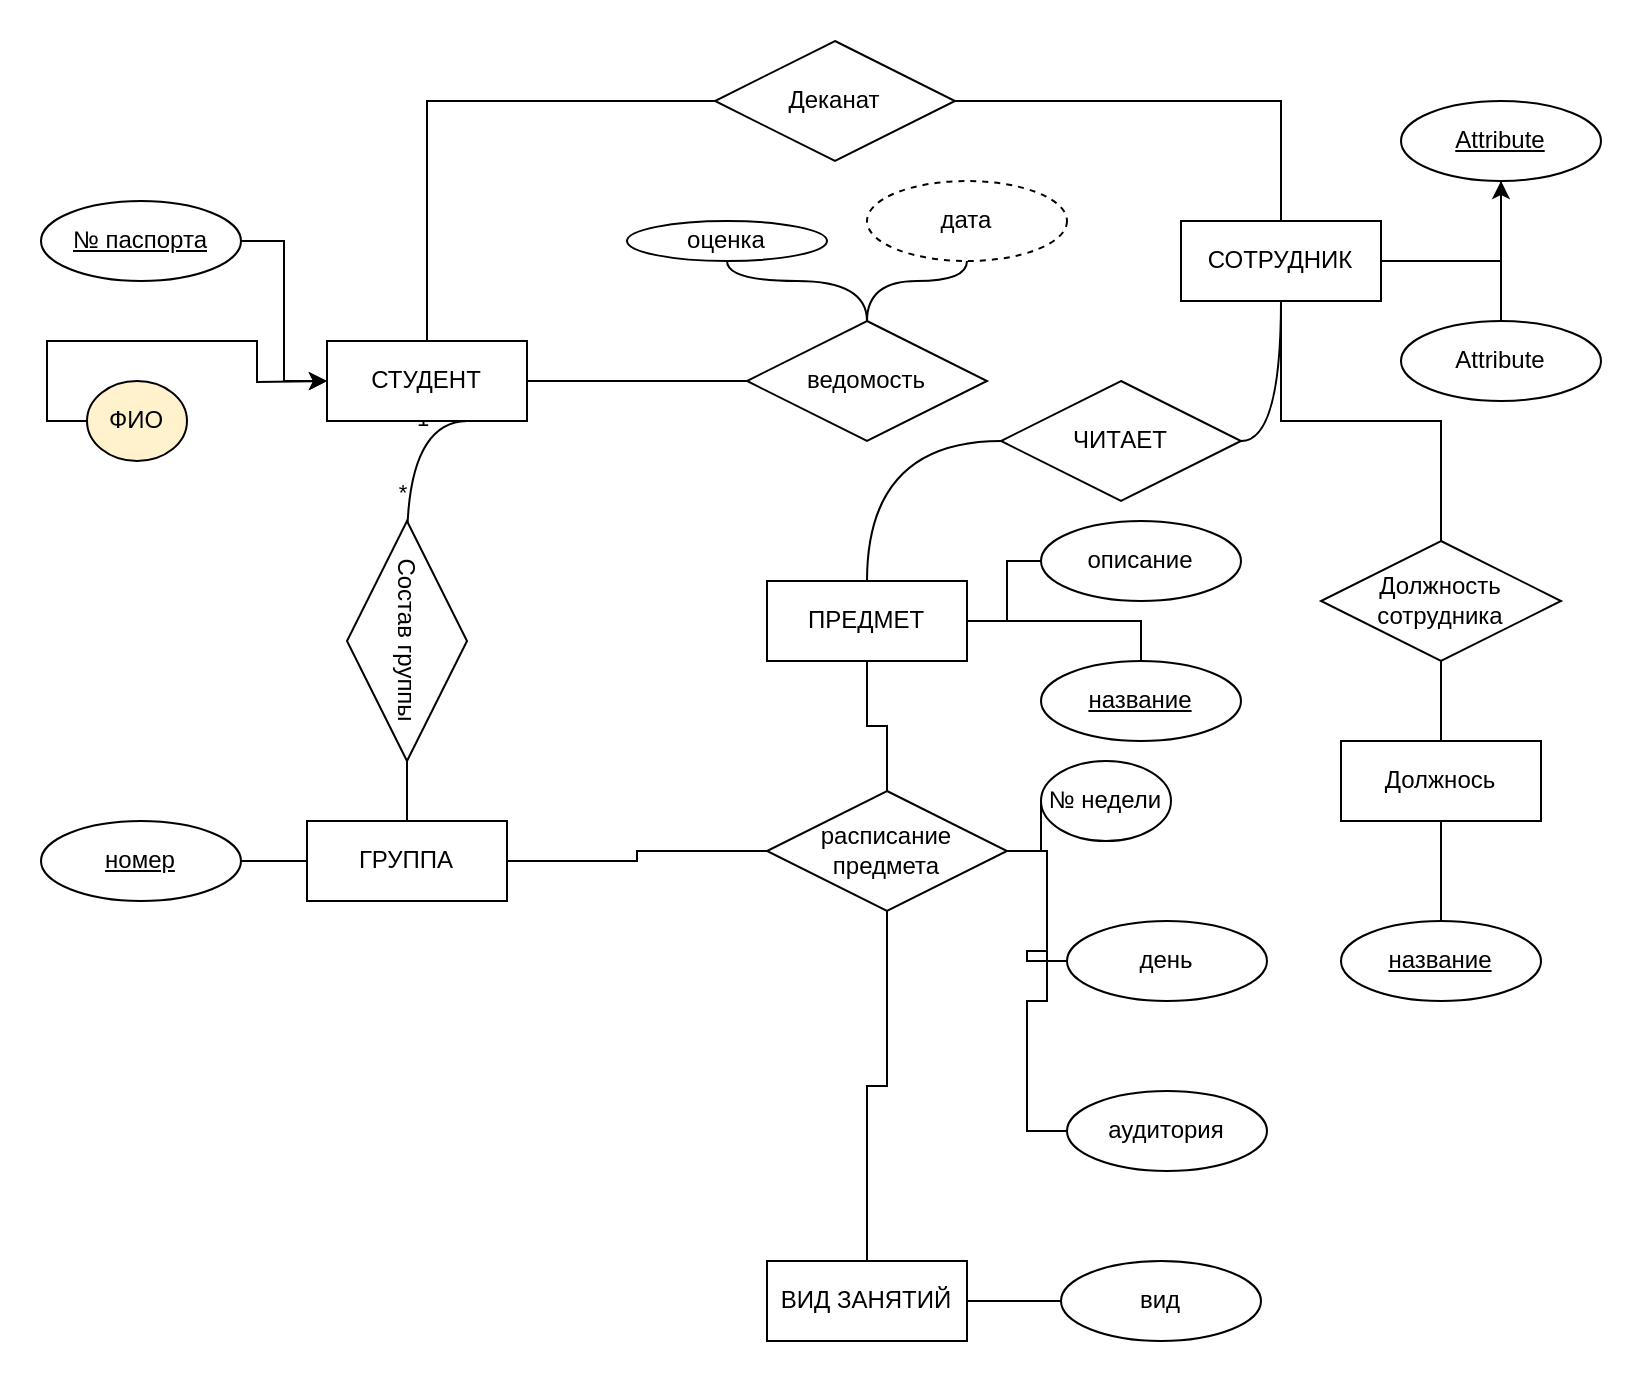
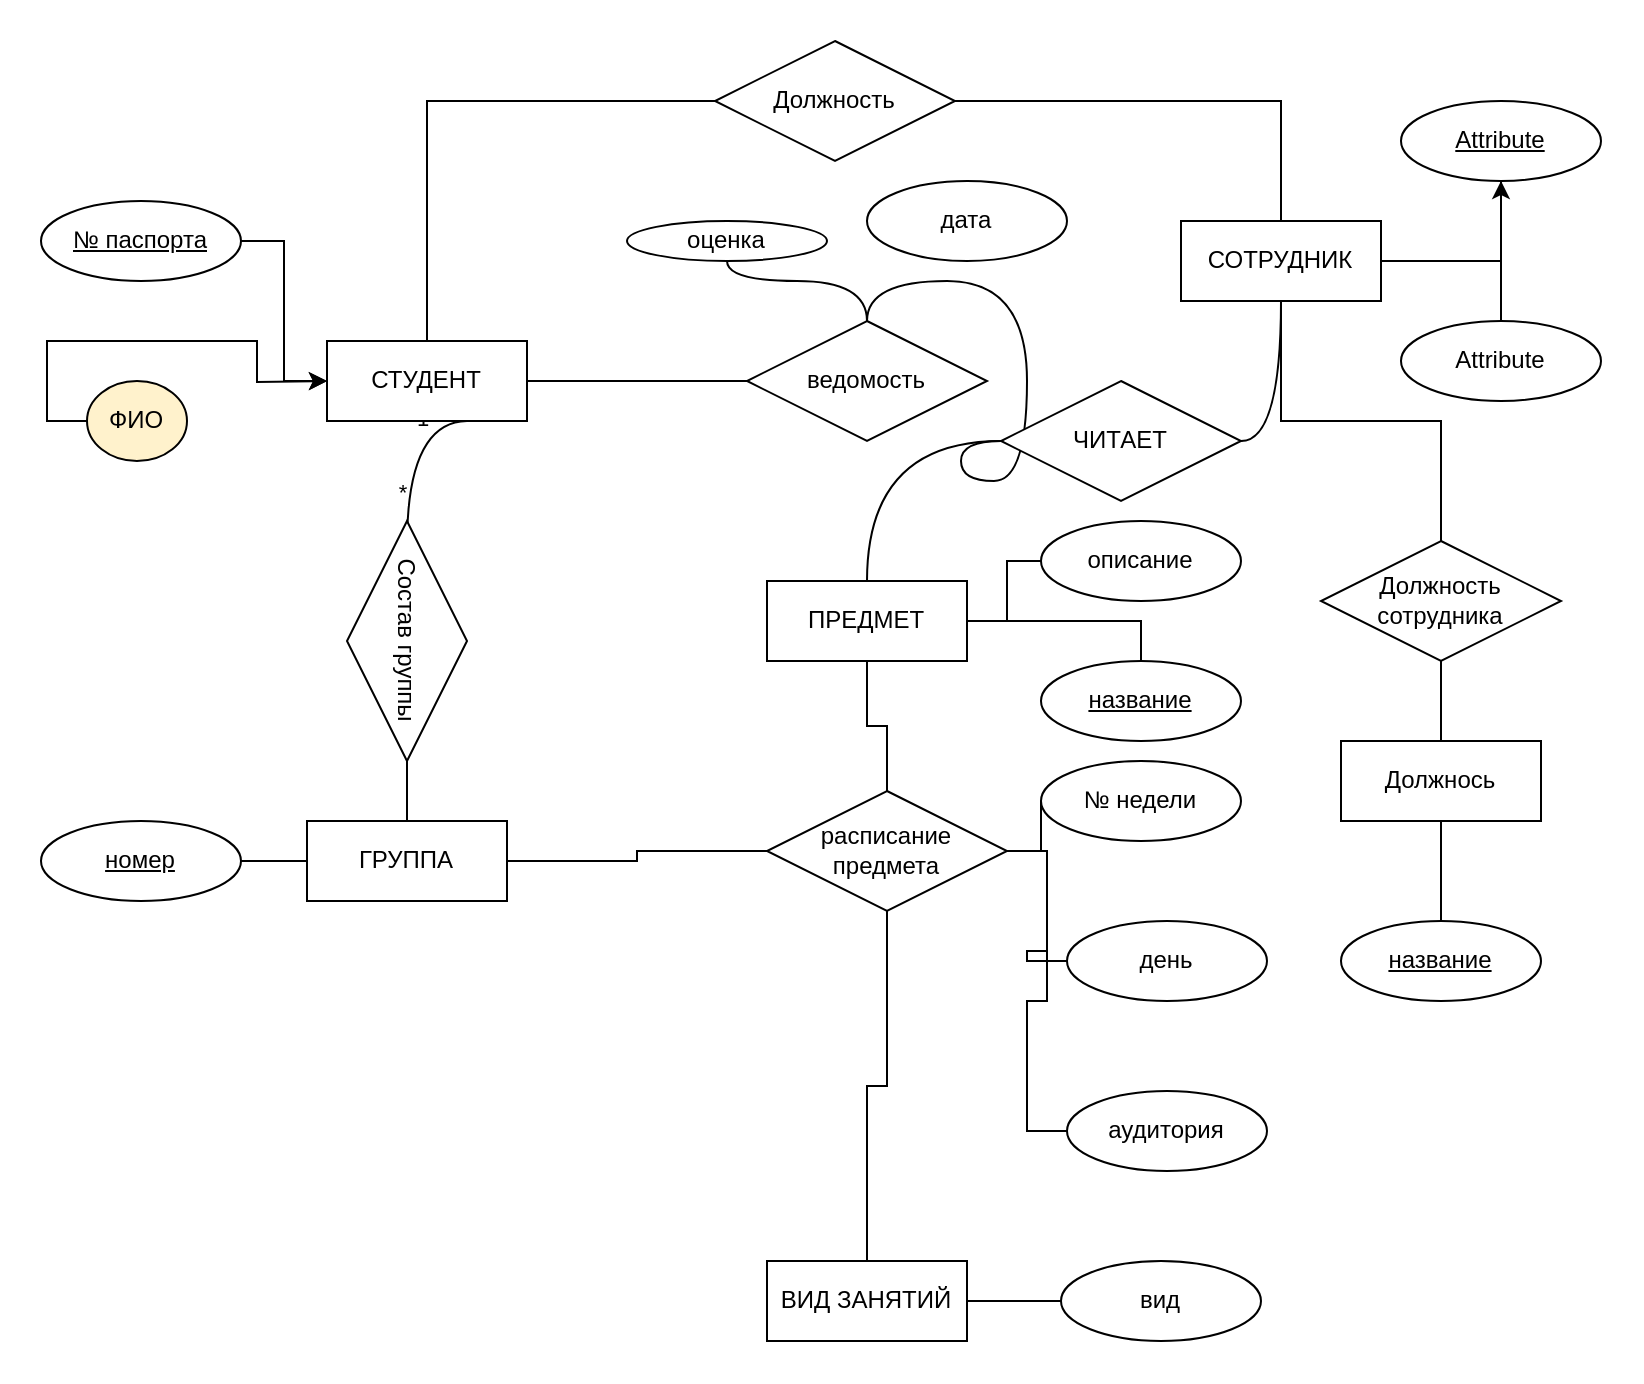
(835, 101) -> (835, 101)
(967, 221) -> (967, 221)
(914, 281) -> (998, 297)
(1106, 801) -> (1141, 801)
